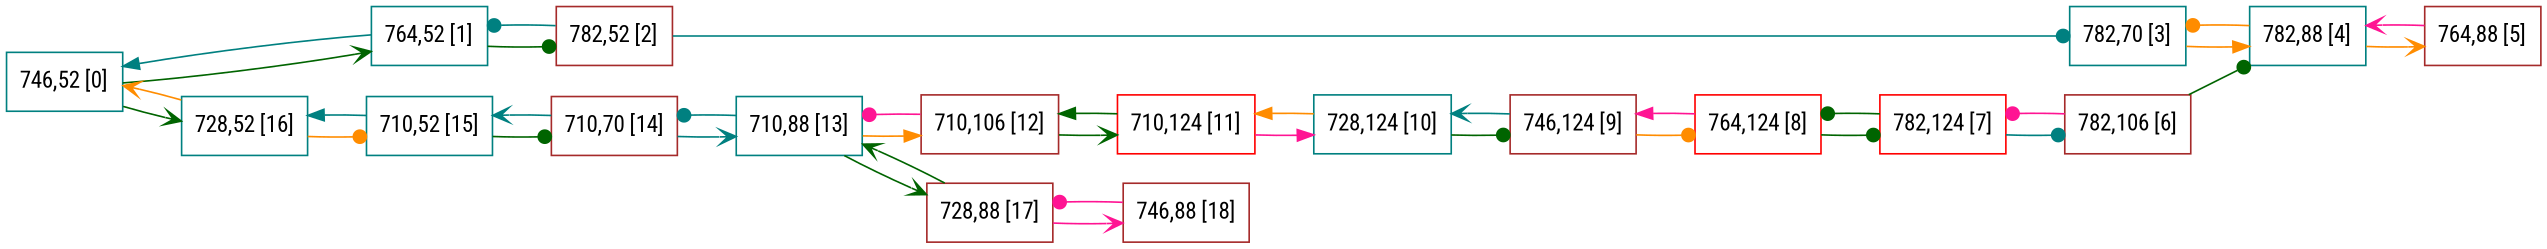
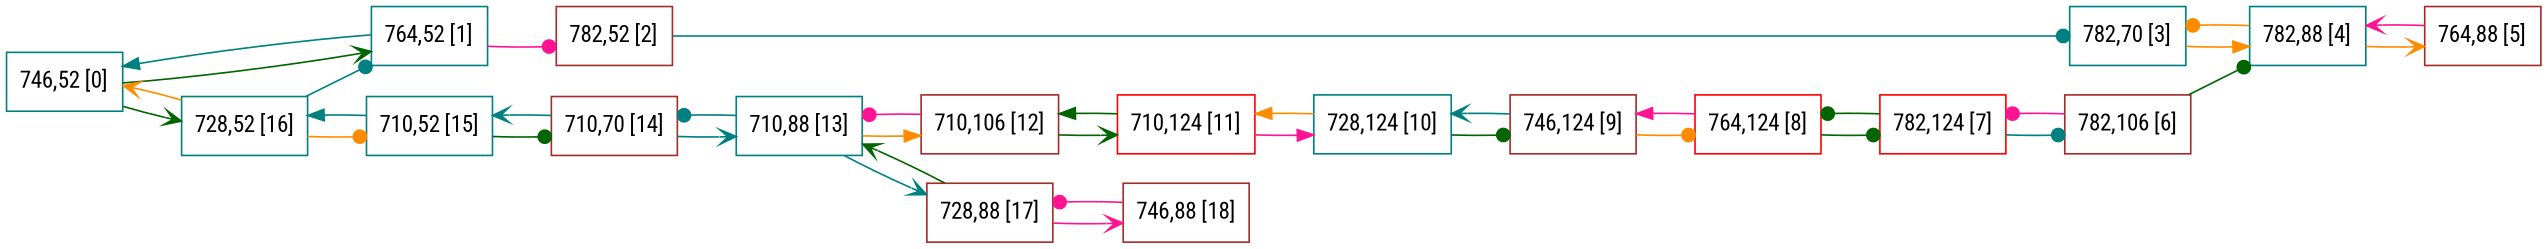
(528, 25) -> (333, 83)
(515, 47) -> (515, 47)
(877, 172) -> (877, 172)
